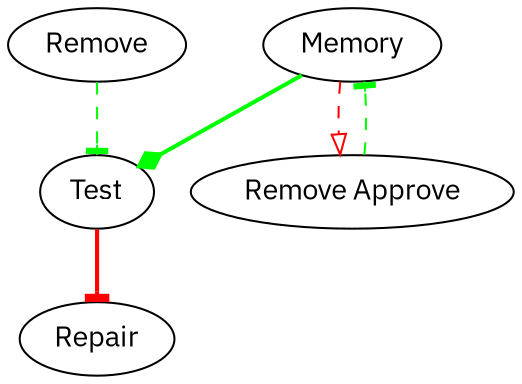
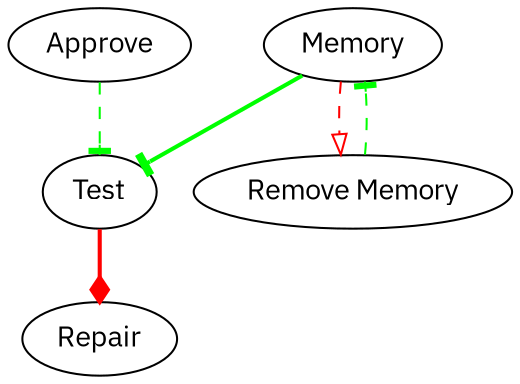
(97, 45) -> (100, 45)
(231, 115) -> (226, 118)
(352, 192) -> (353, 192)
(97, 261) -> (100, 253)
